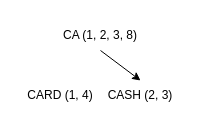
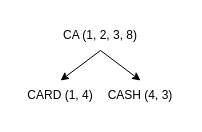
none -> (83, 64)
(141, 96) -> (141, 96)
